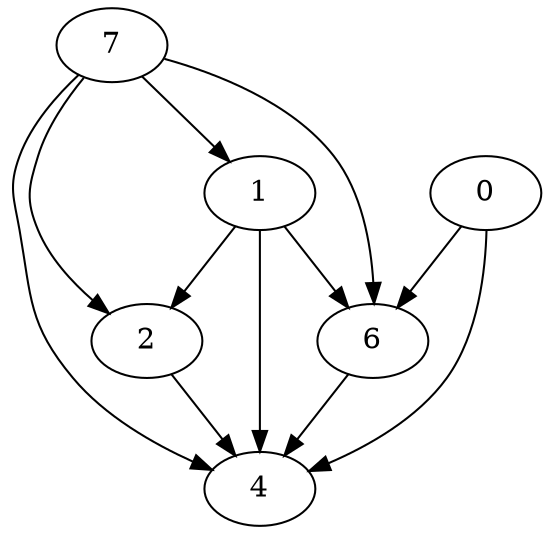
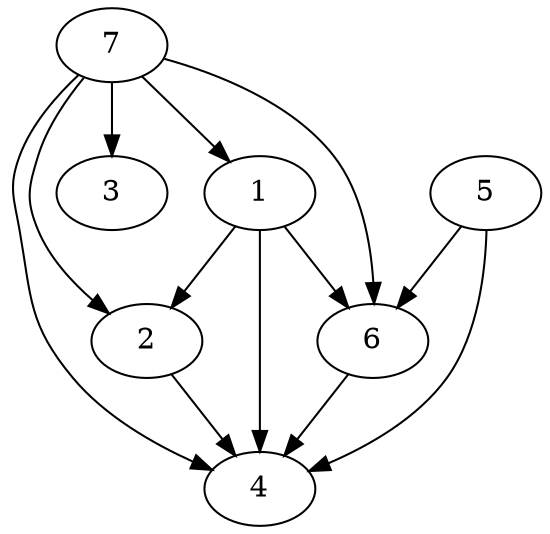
none -> (112, 193)
(486, 193) -> (486, 193)
